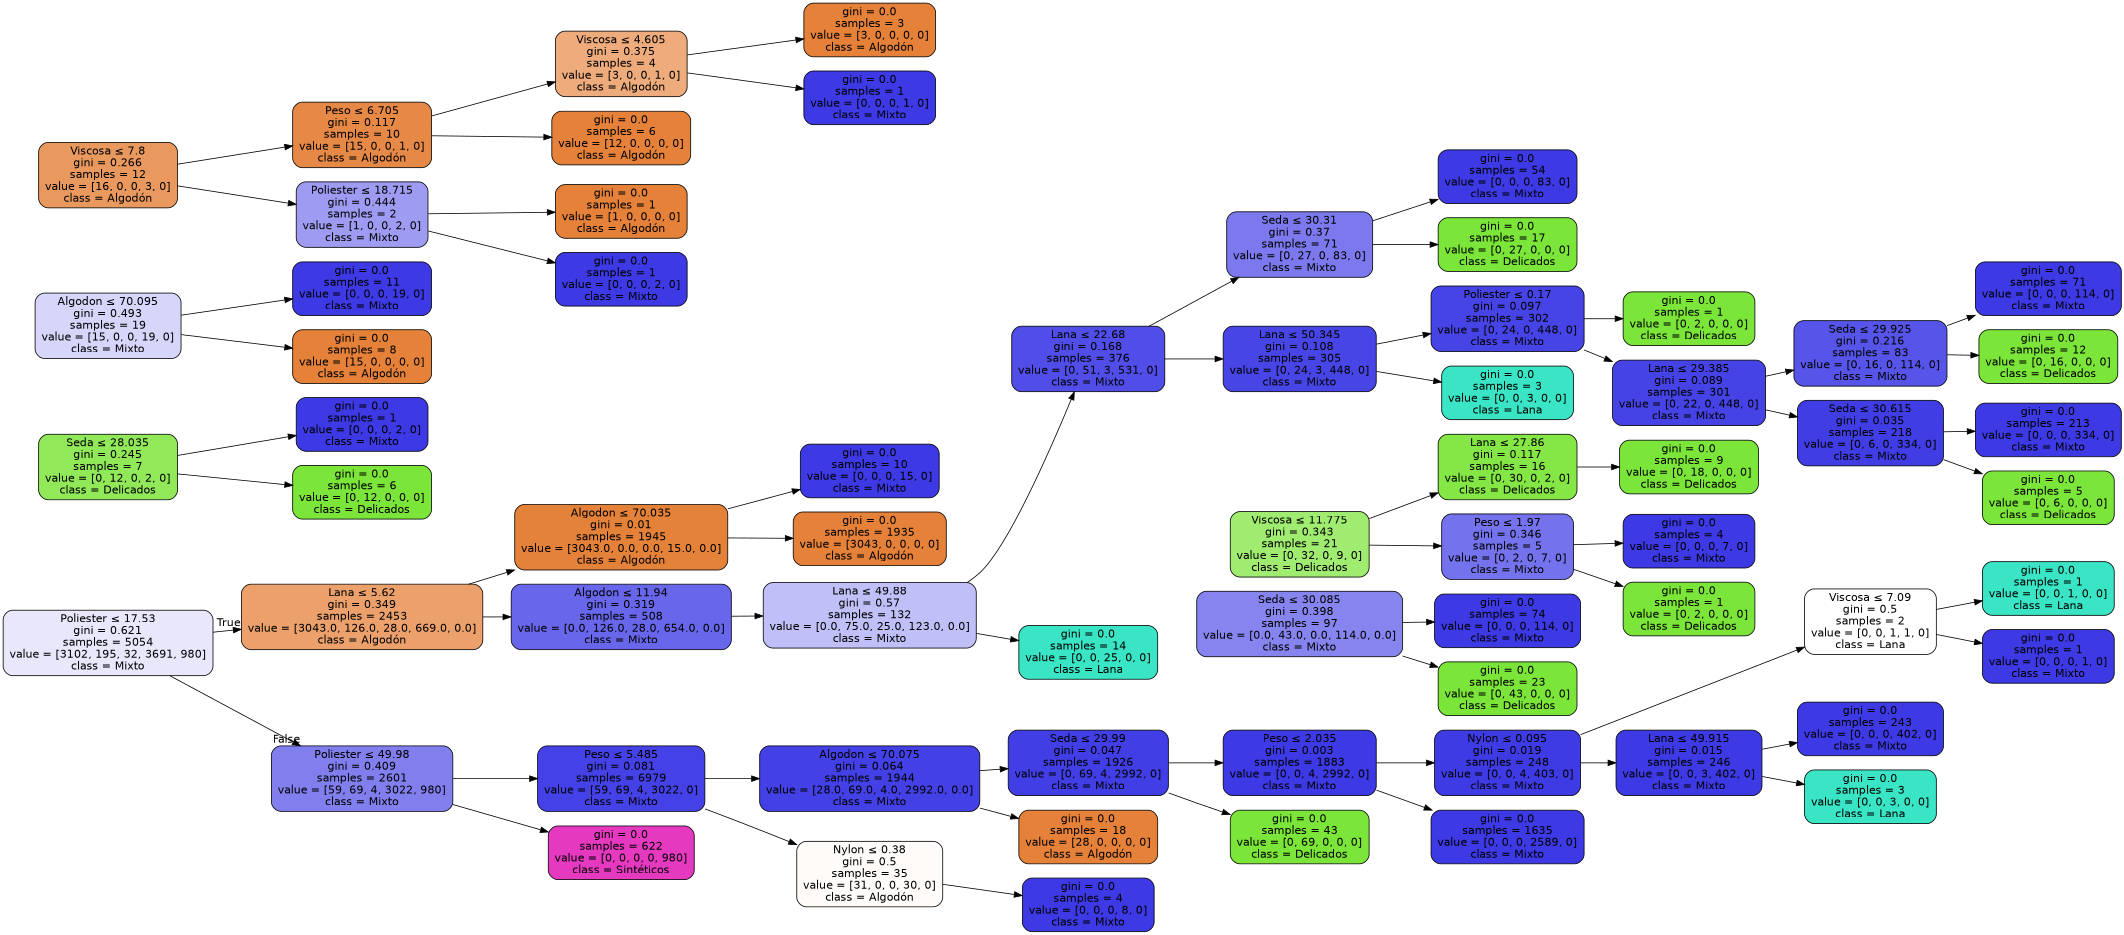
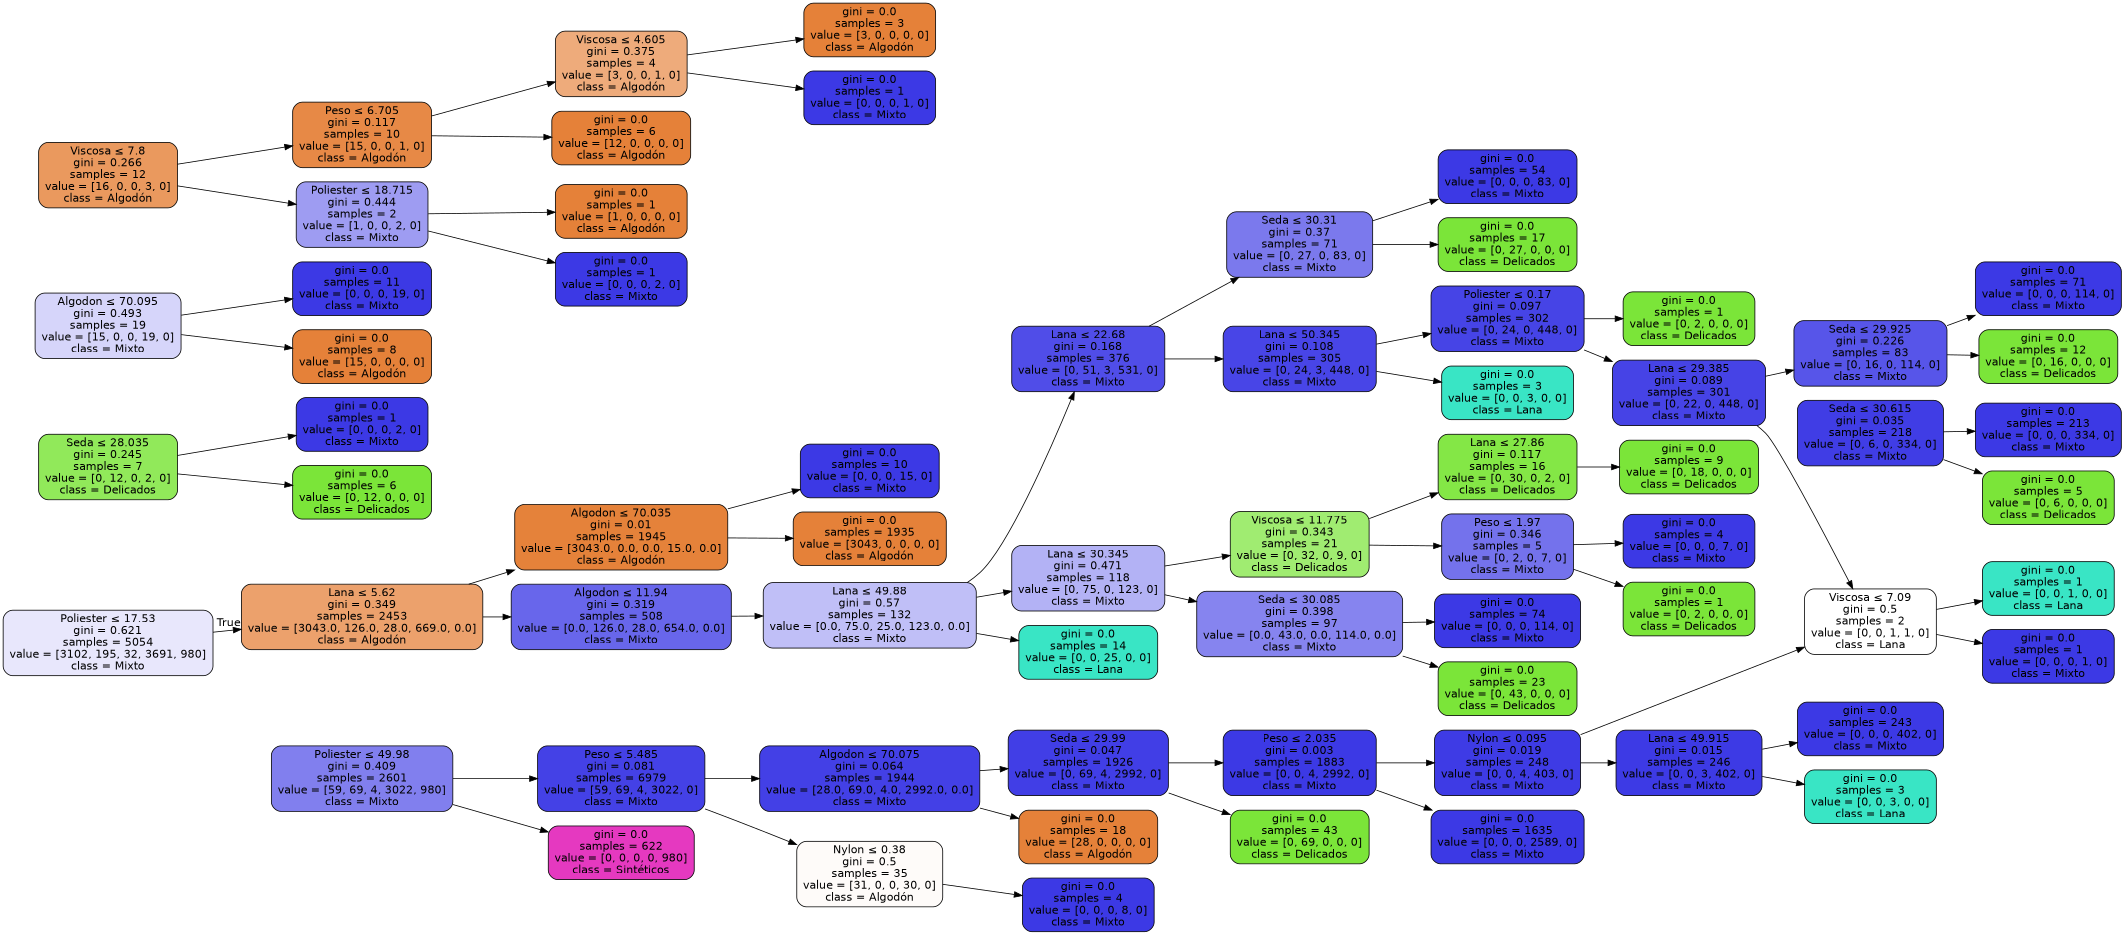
(1870, 341) -> (1870, 341)
(1778, 412) -> (1807, 501)
none -> (1088, 578)
(232, 709) -> none
